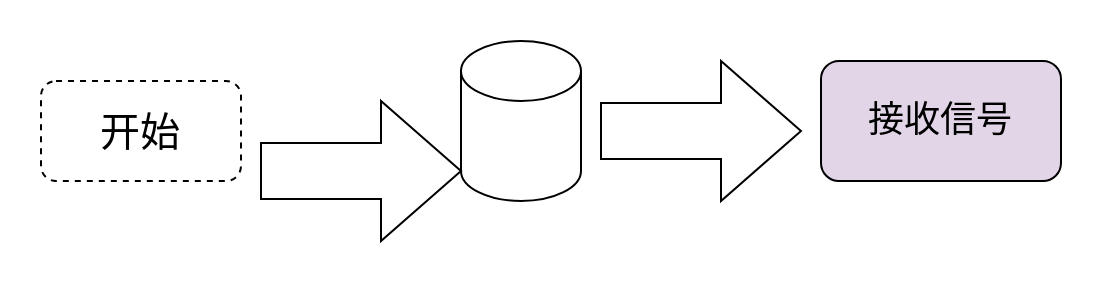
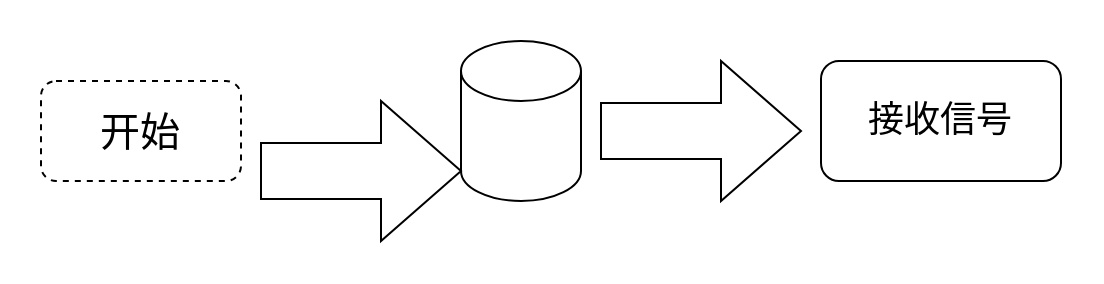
(941, 121) -> (941, 121)
